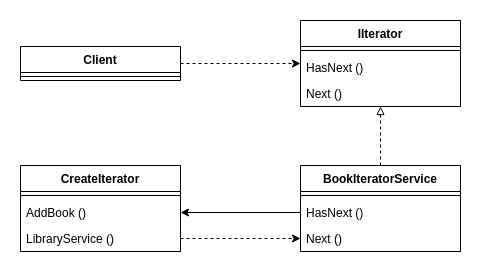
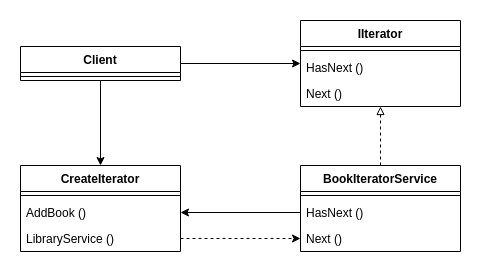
(238, 64) -> (238, 64)
none -> (101, 120)
